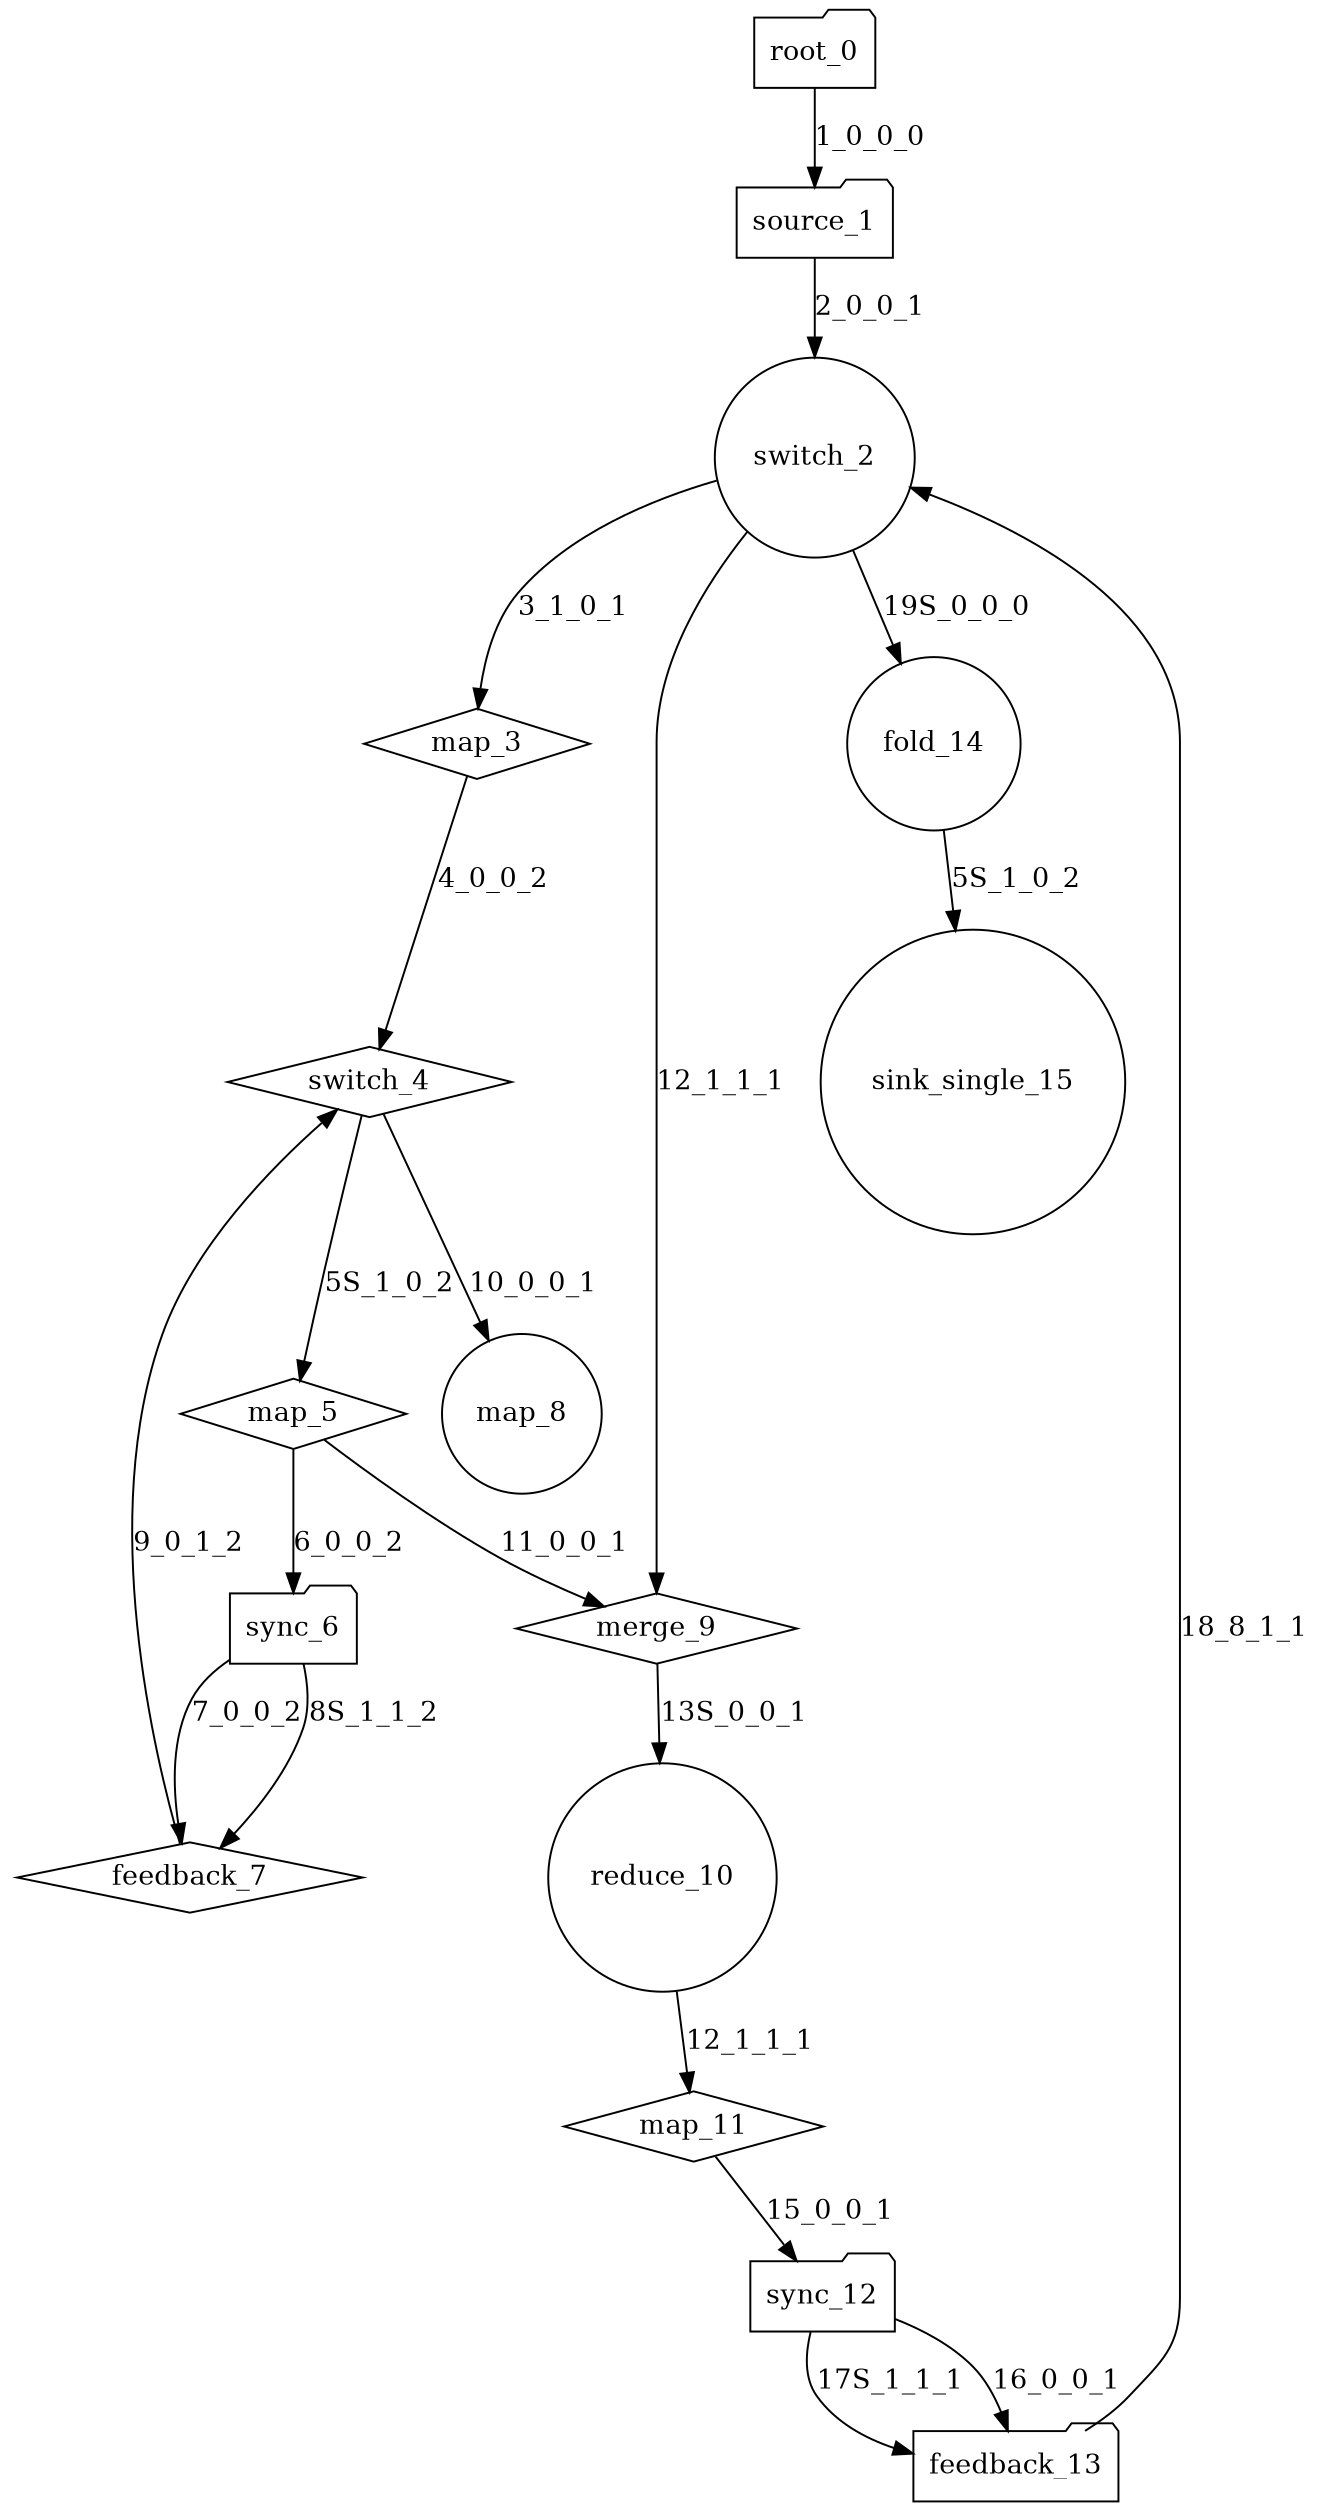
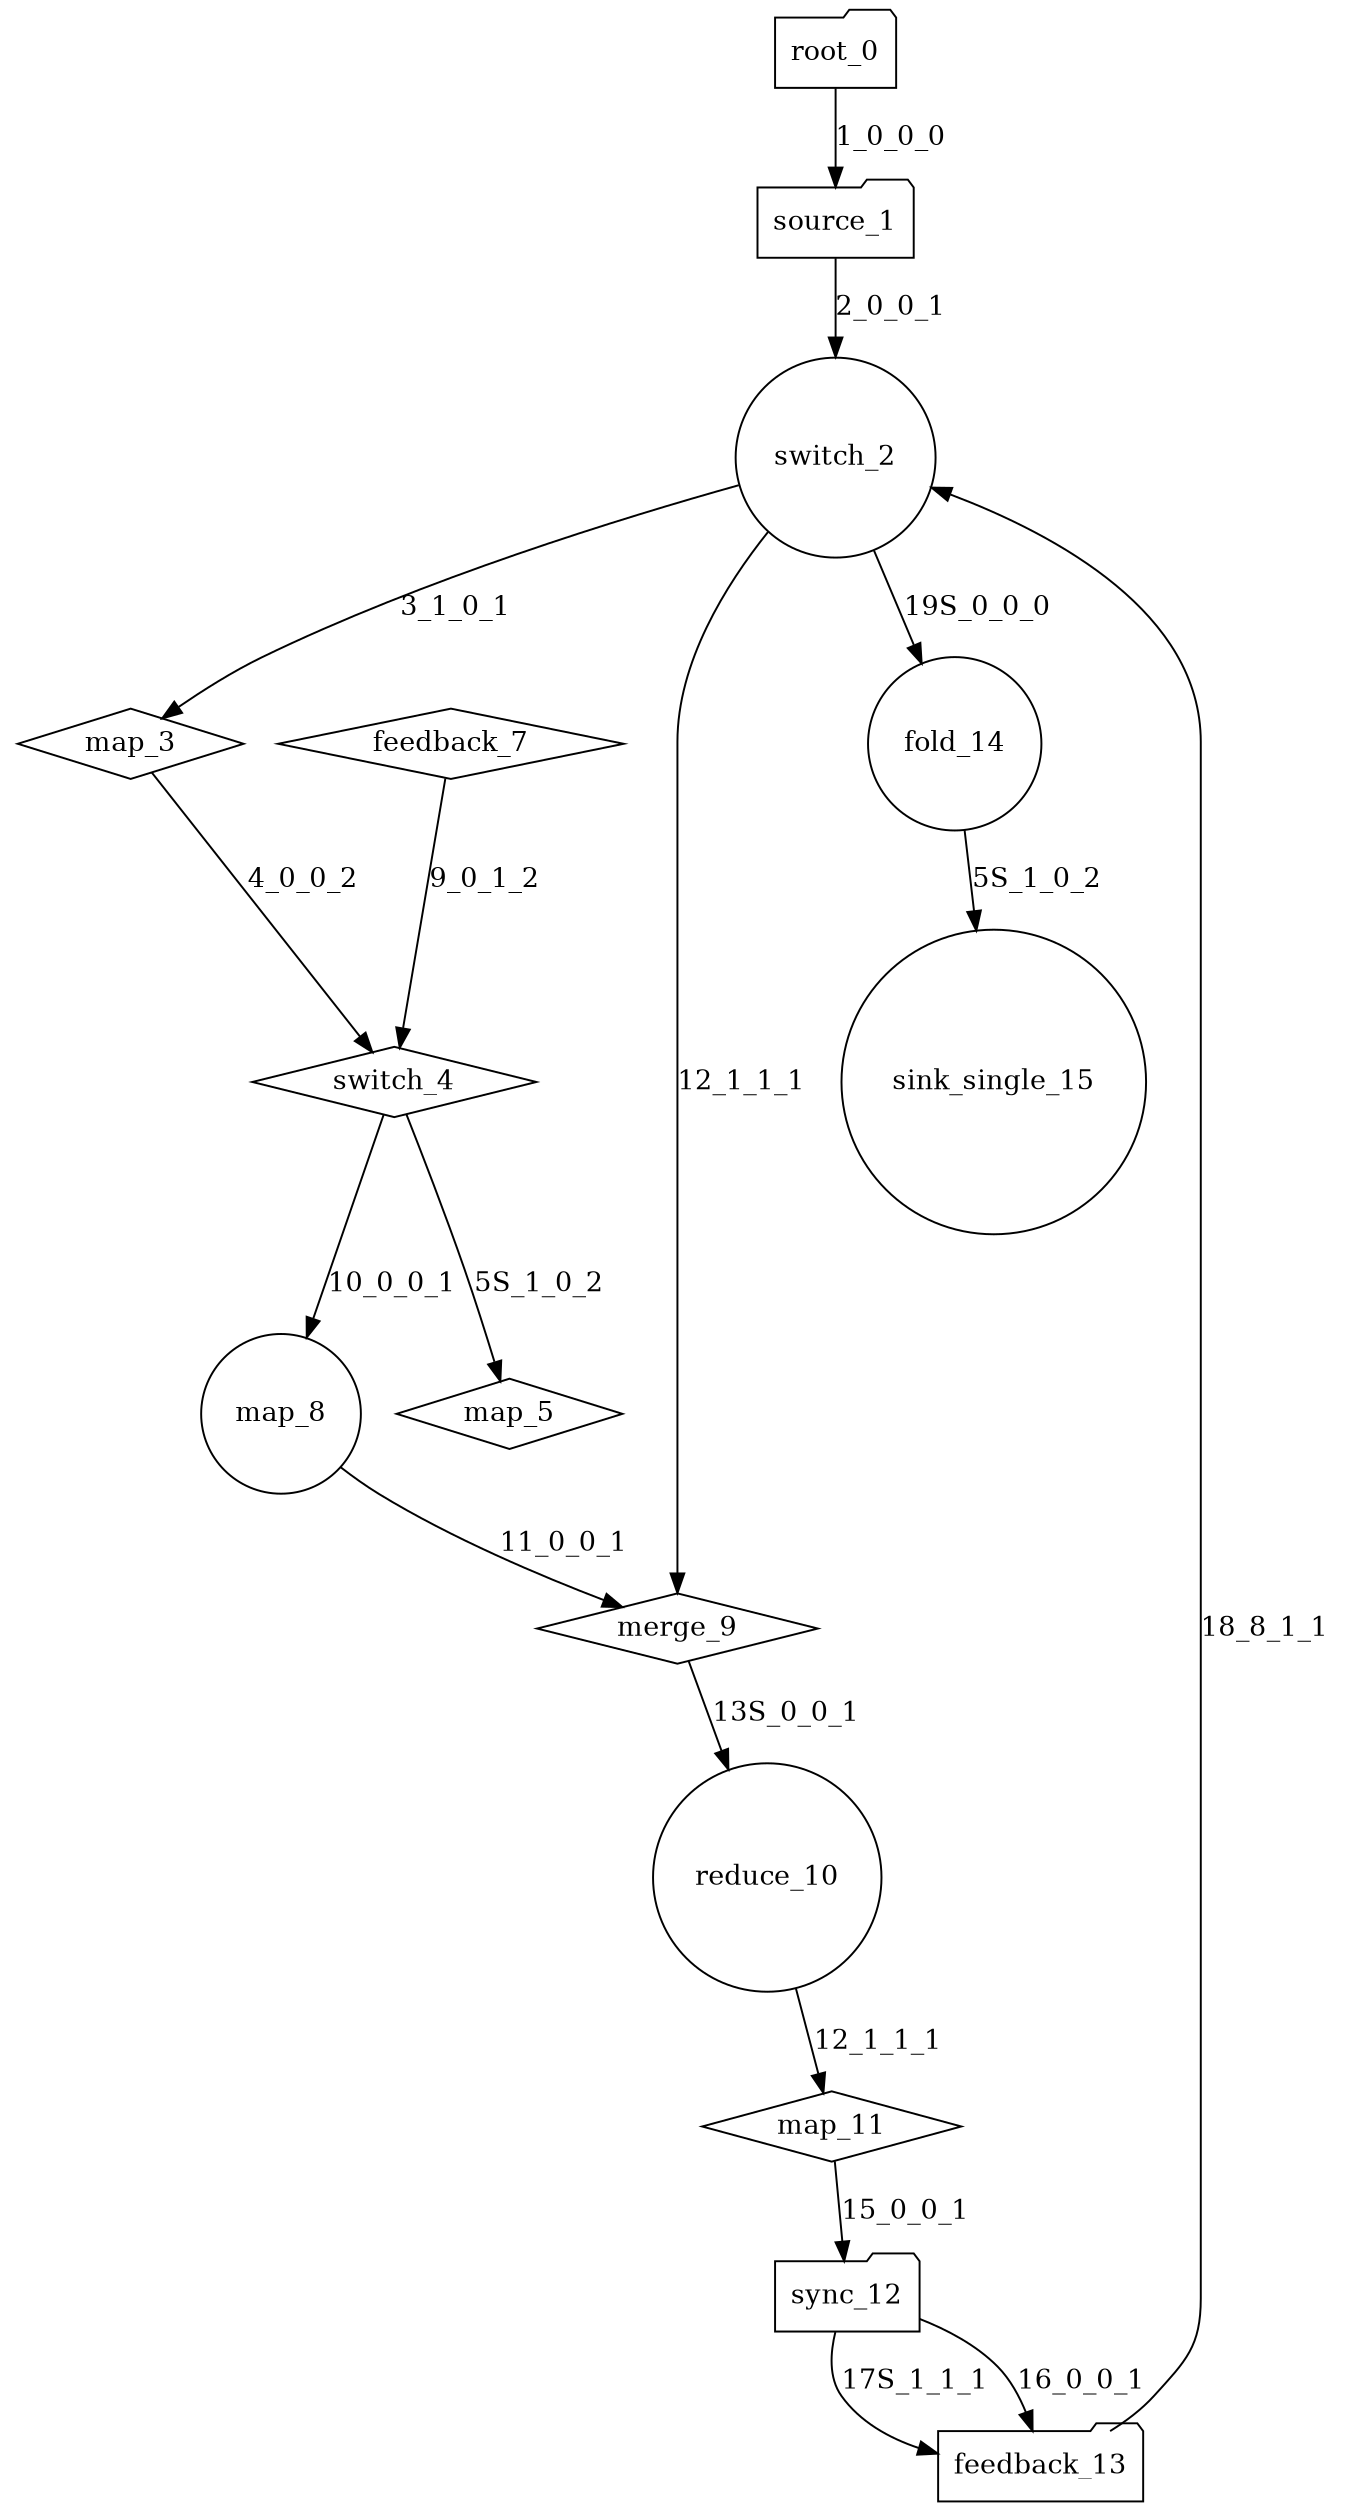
(450, 1528) -> (468, 1542)
(293, 1629) -> none
